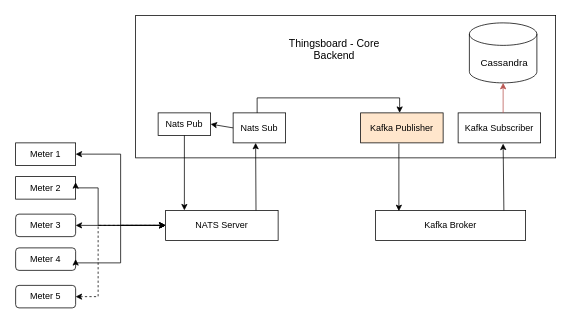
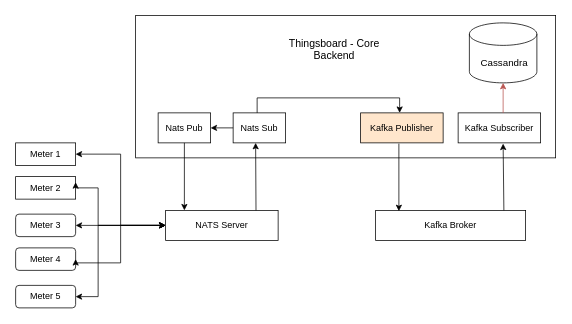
(184, 124) -> (184, 128)
(98, 271) -> (98, 271)
